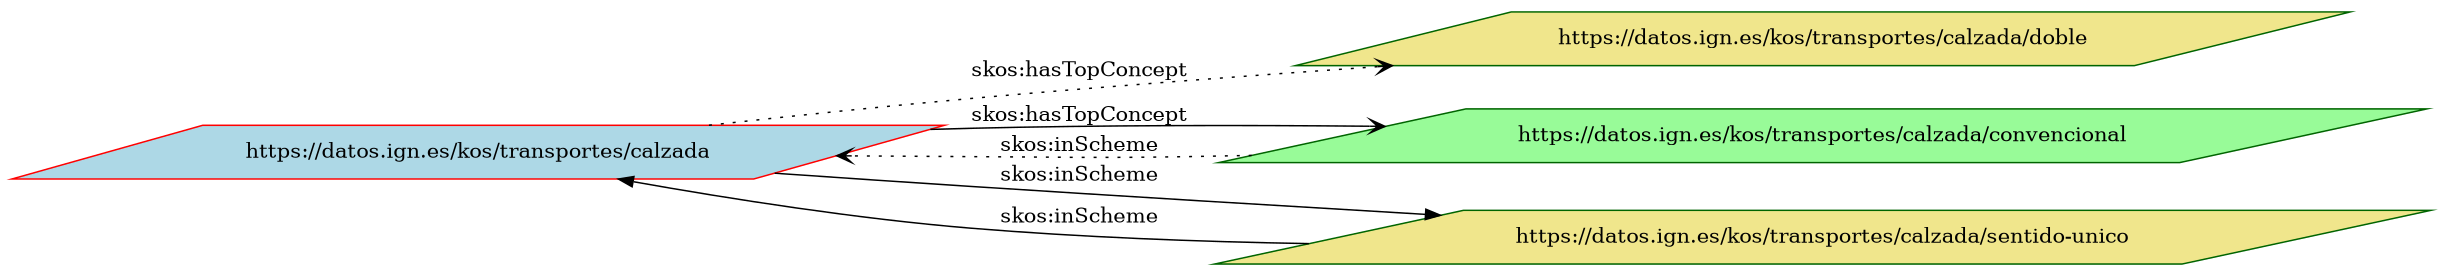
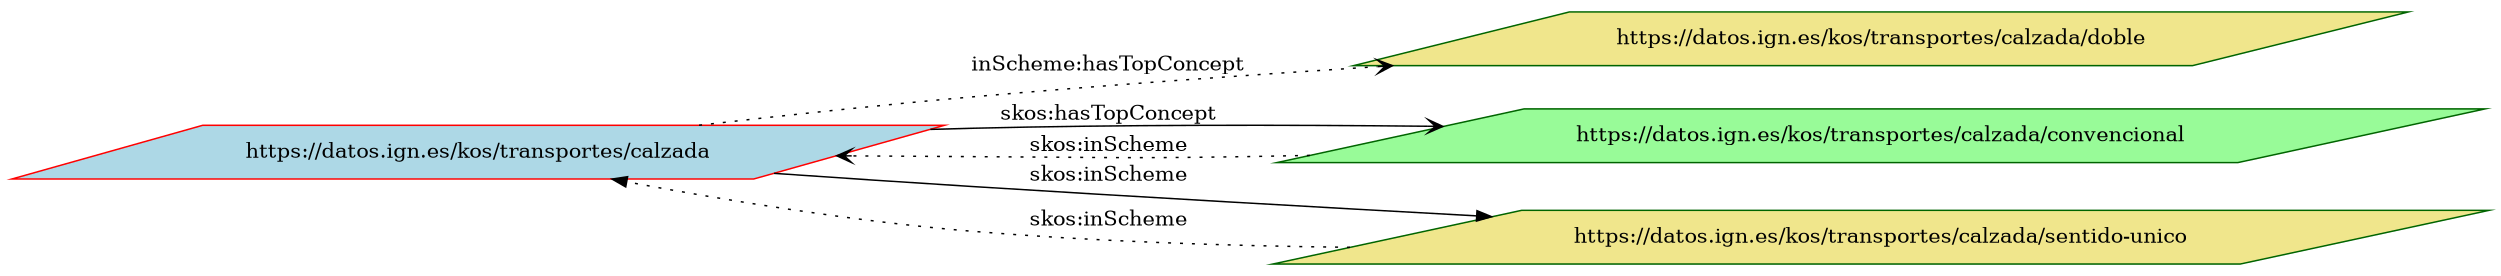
(1079, 71) -> (1109, 65)
(970, 228) -> (987, 232)
